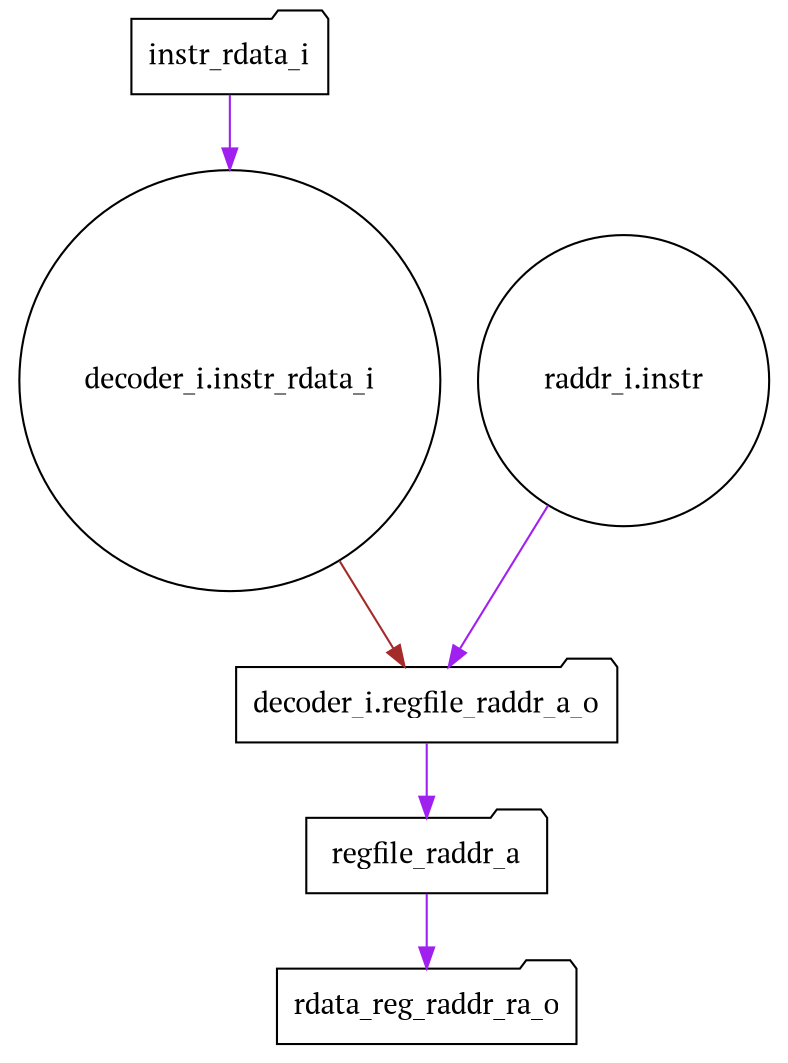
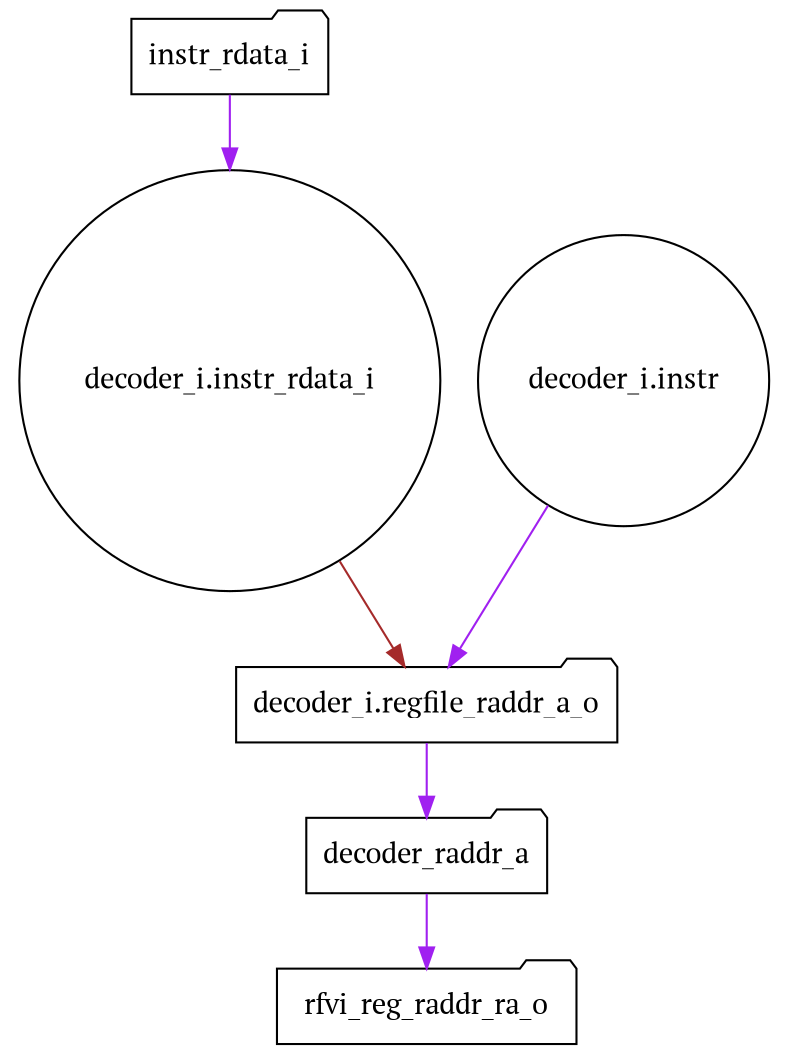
(624, 381) -> (624, 381)
(427, 856) -> (427, 856)
(427, 1006) -> (427, 1006)
